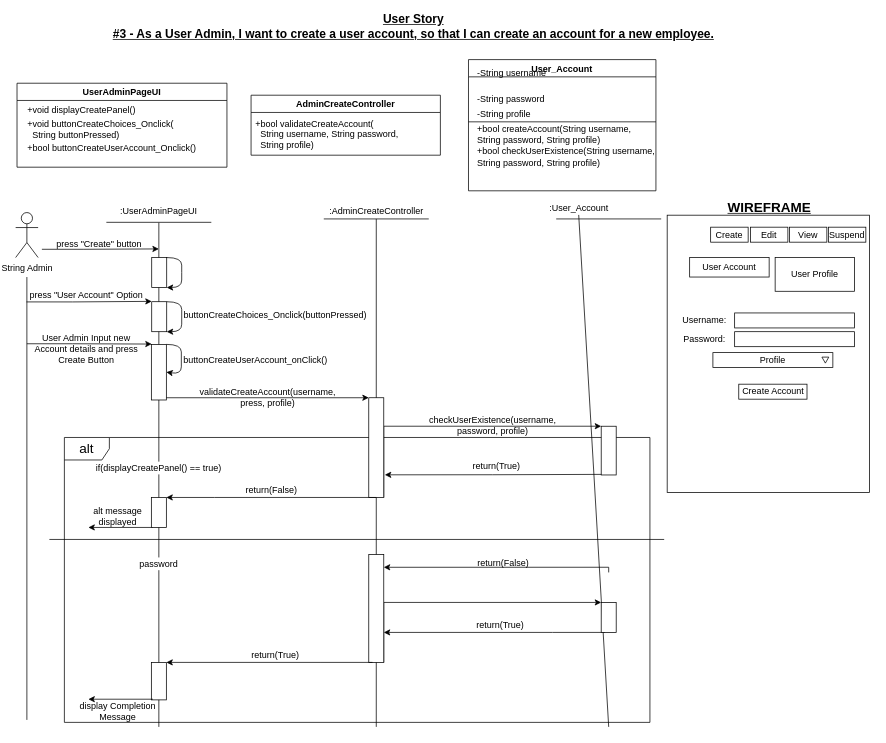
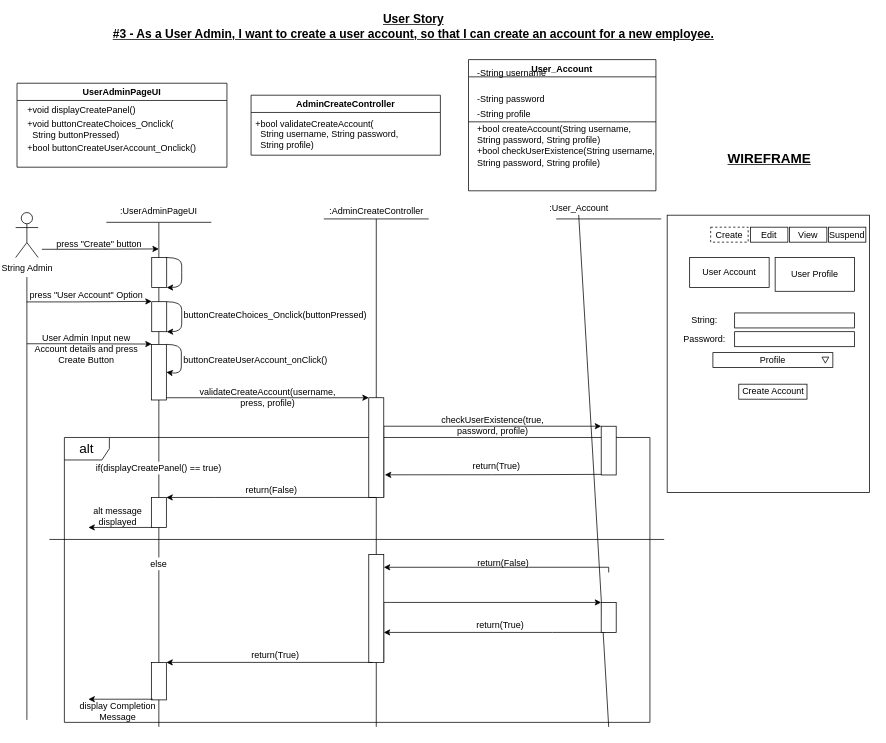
(769, 208) -> (769, 159)
(729, 235) -> (729, 235)
(729, 267) -> (729, 273)
(705, 321) -> (705, 321)
(493, 426) -> (493, 426)
(159, 564) -> (159, 564)
